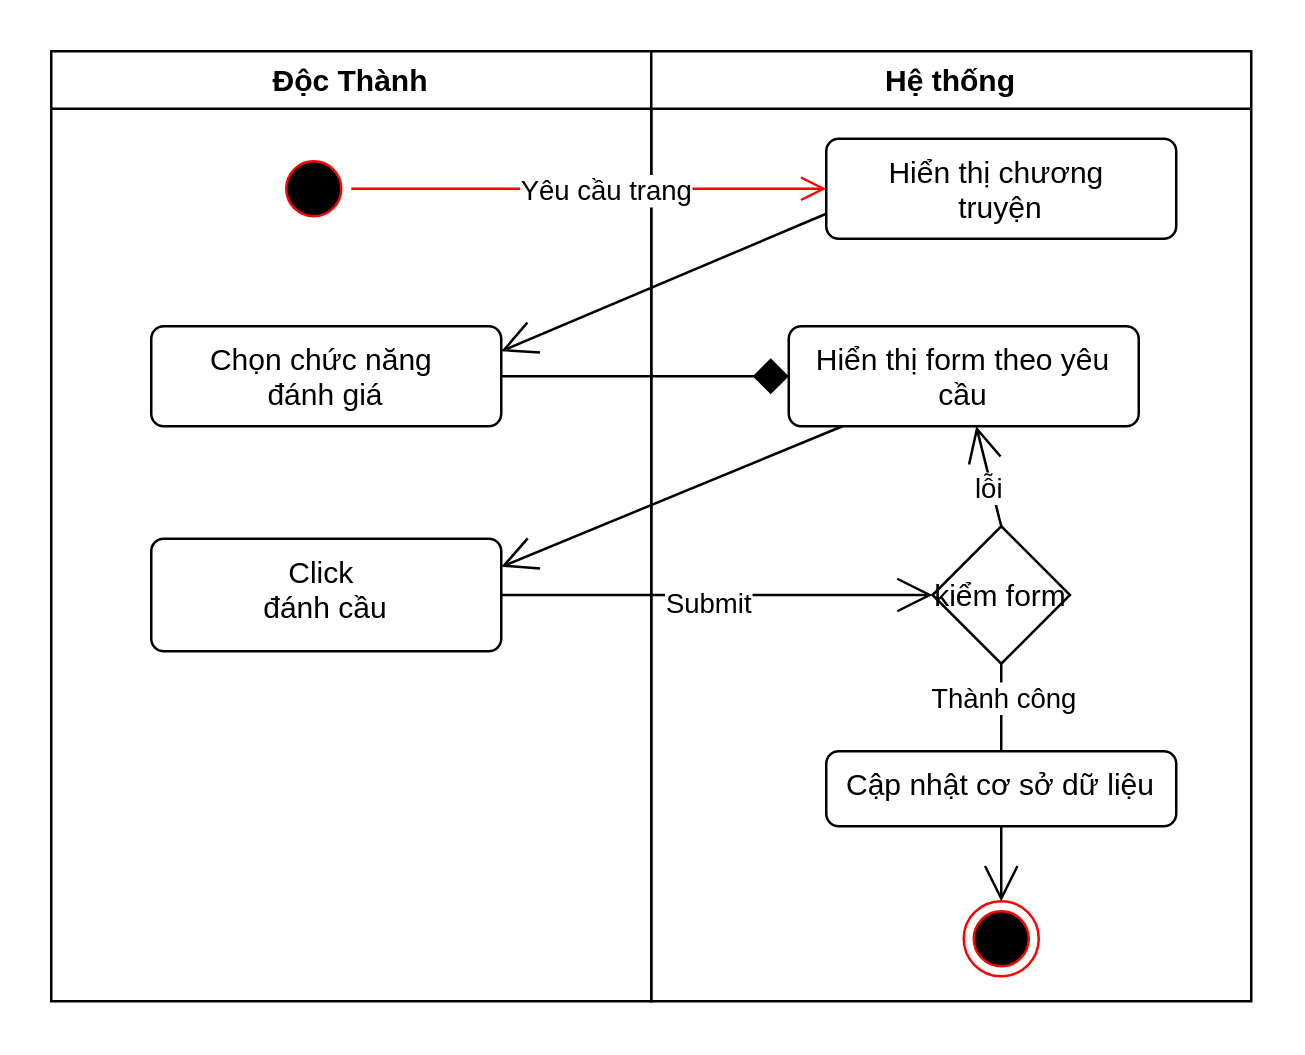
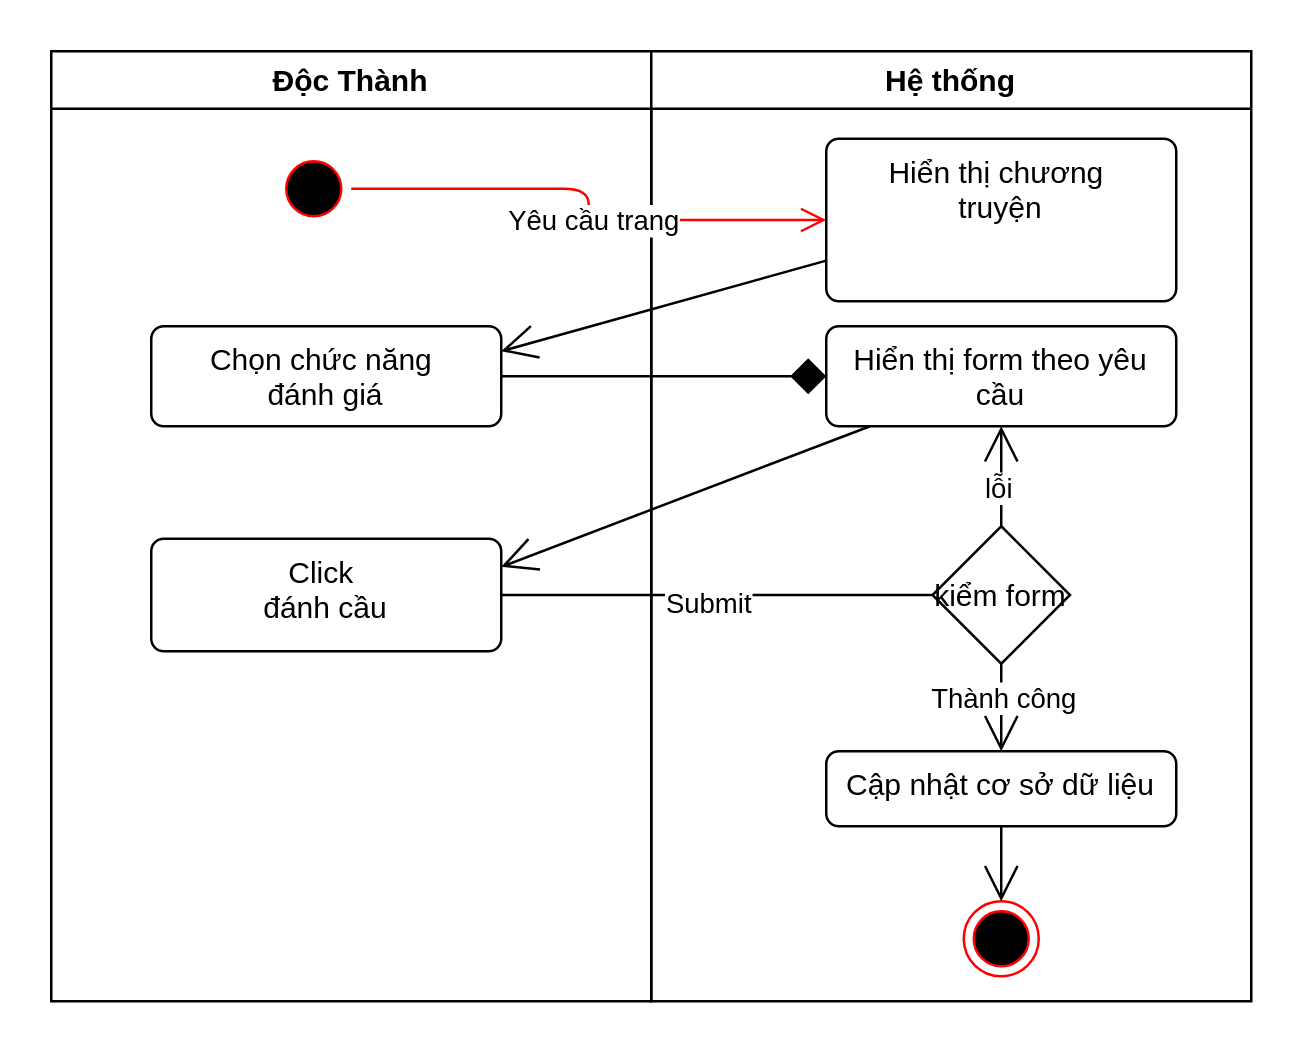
(1001, 189) -> (1001, 220)
(964, 376) -> (1001, 376)
(923, 595) -> (925, 595)
(1001, 744) -> (1001, 742)
